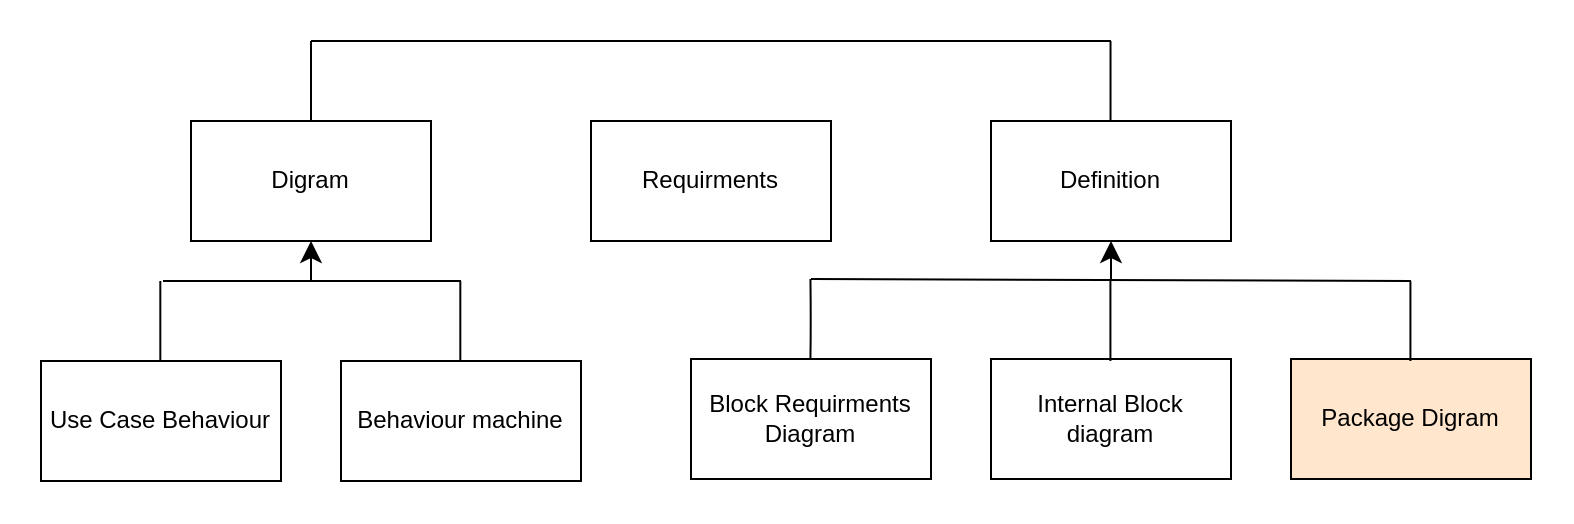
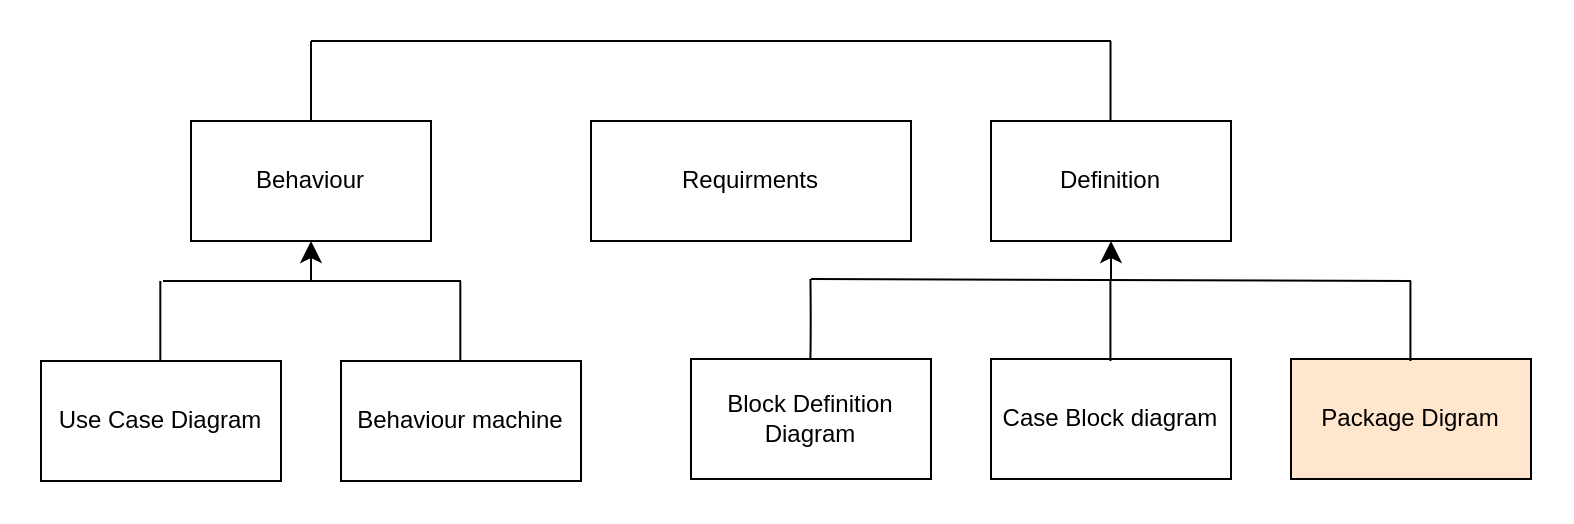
(311, 181) -> (311, 181)
(711, 181) -> (751, 181)
(811, 419) -> (811, 419)
(1111, 419) -> (1111, 419)
(161, 421) -> (161, 421)
